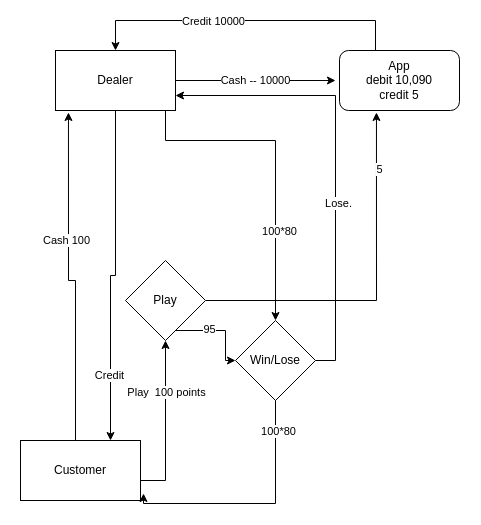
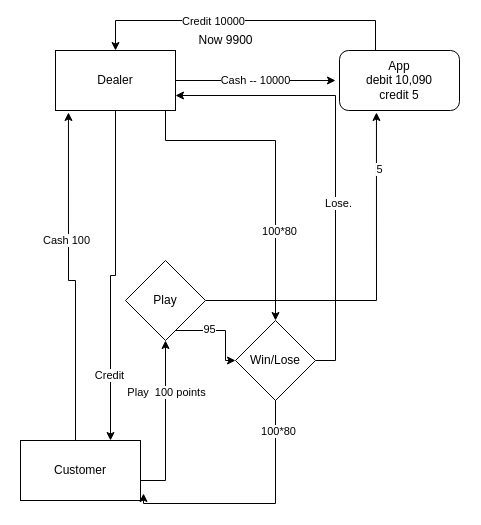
none -> (226, 41)
